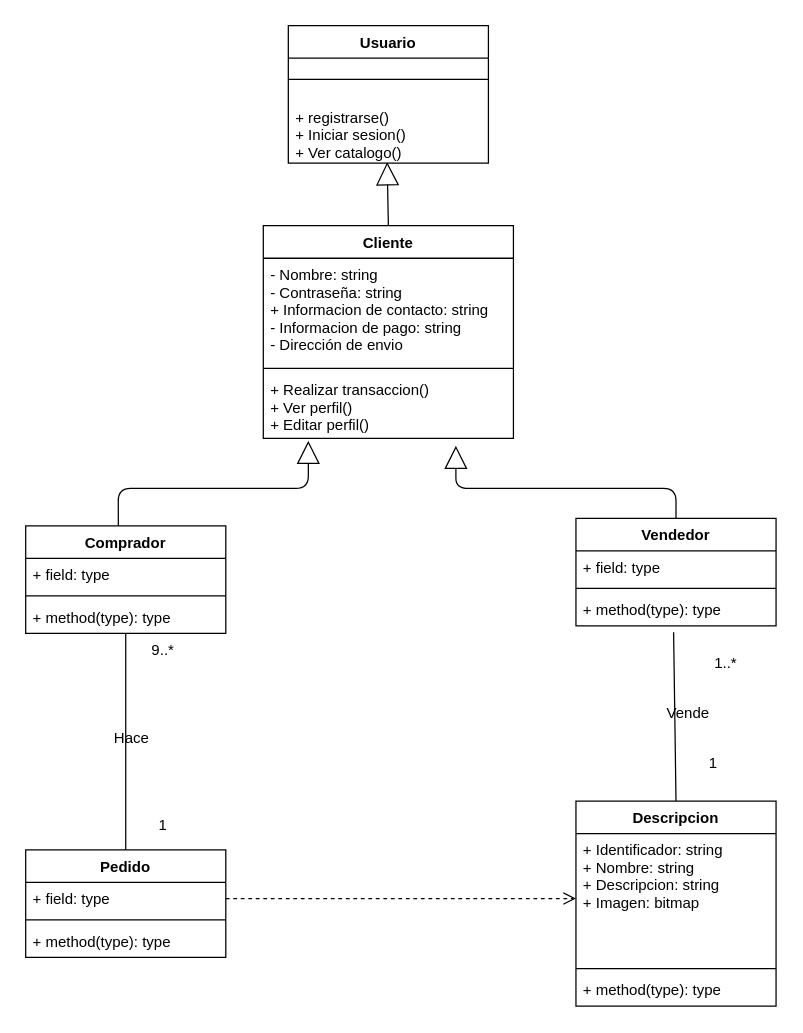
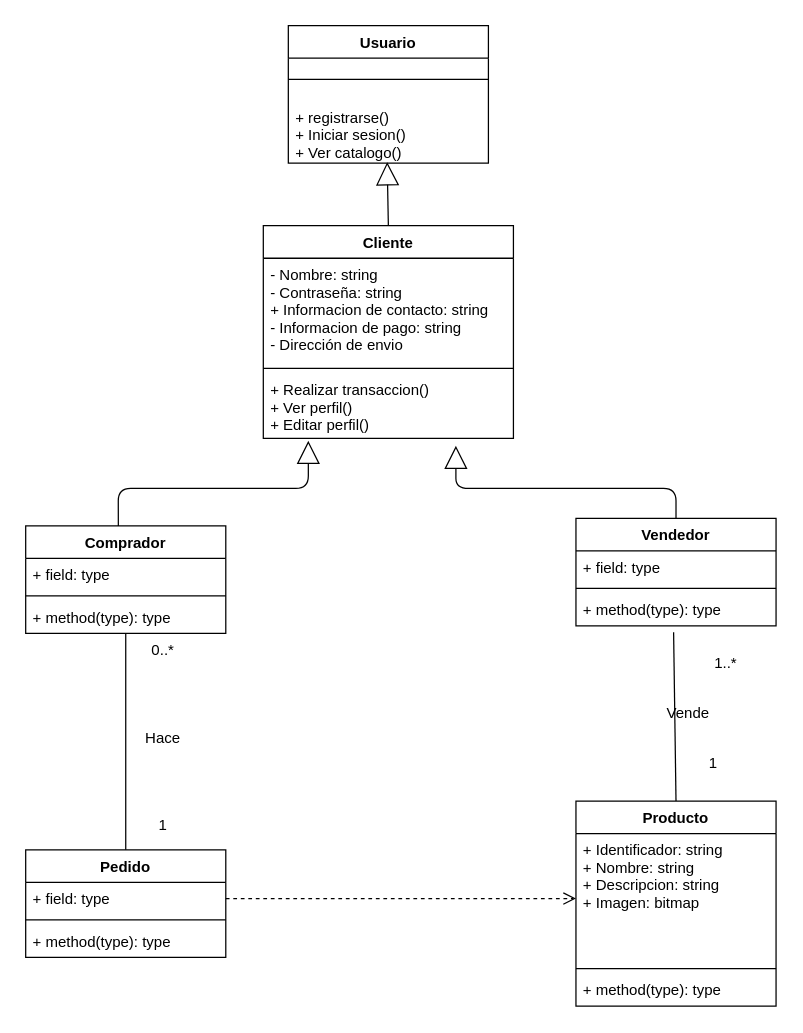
(163, 651) -> (163, 651)
(132, 738) -> (163, 738)
(675, 818) -> (675, 818)
